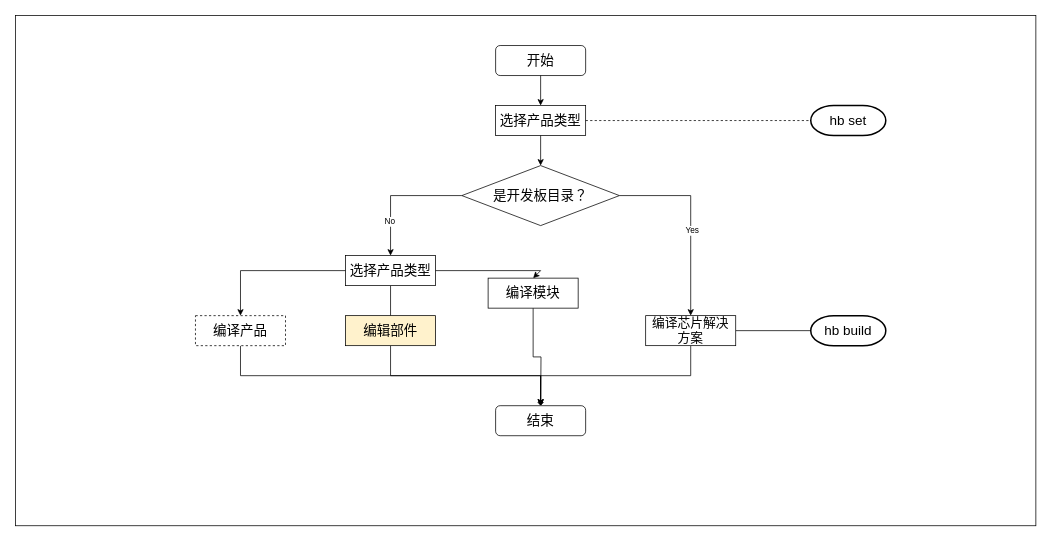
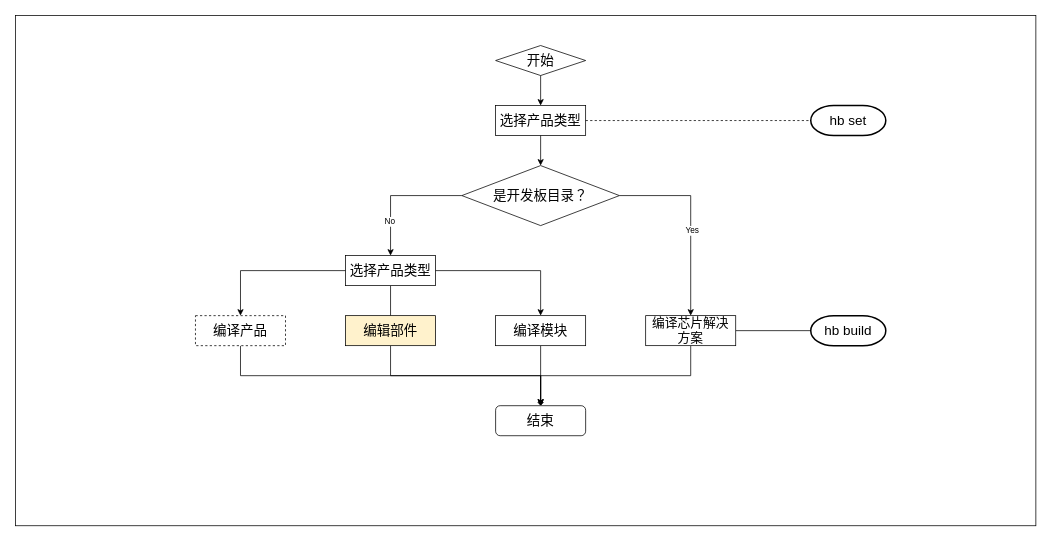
(540, 60) -> (540, 60)
(533, 293) -> (540, 330)
